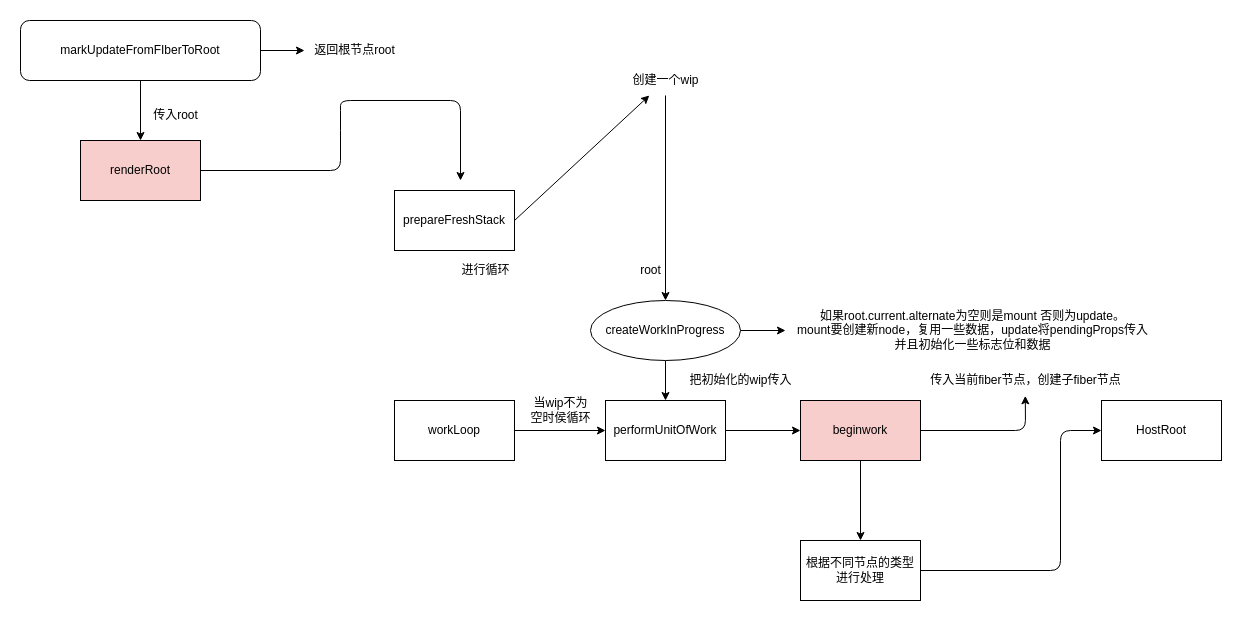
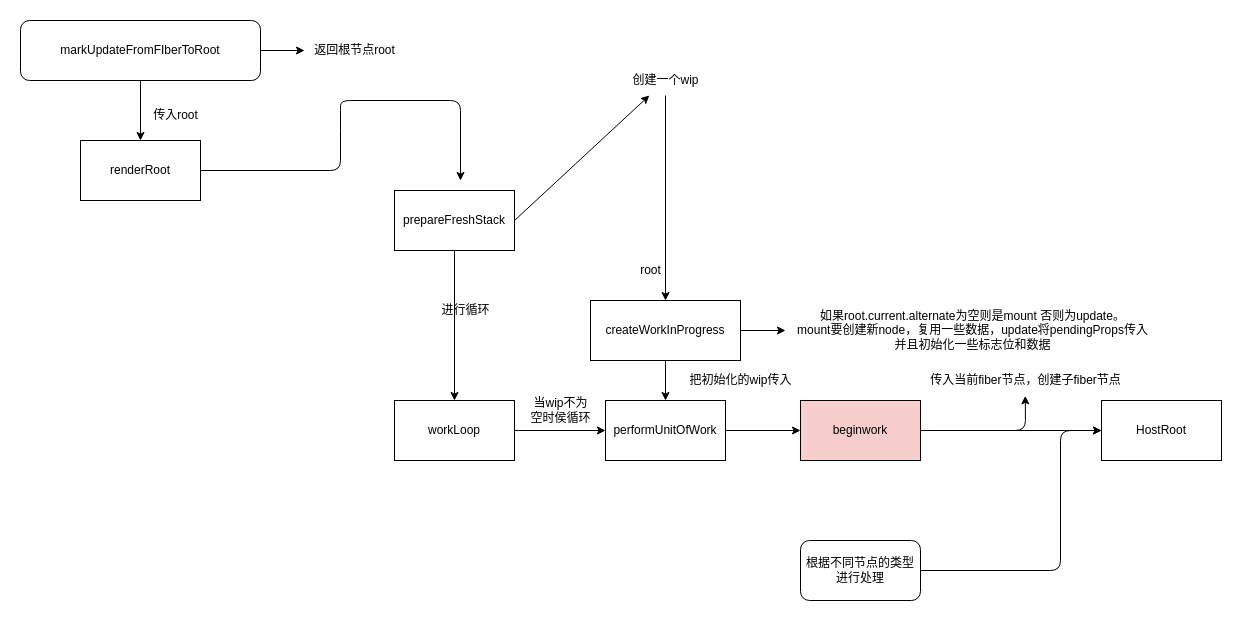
(141, 171) -> (141, 171)
(486, 271) -> (466, 311)
none -> (455, 322)
(666, 331) -> (666, 331)
(861, 497) -> (1042, 431)
(861, 571) -> (861, 571)
